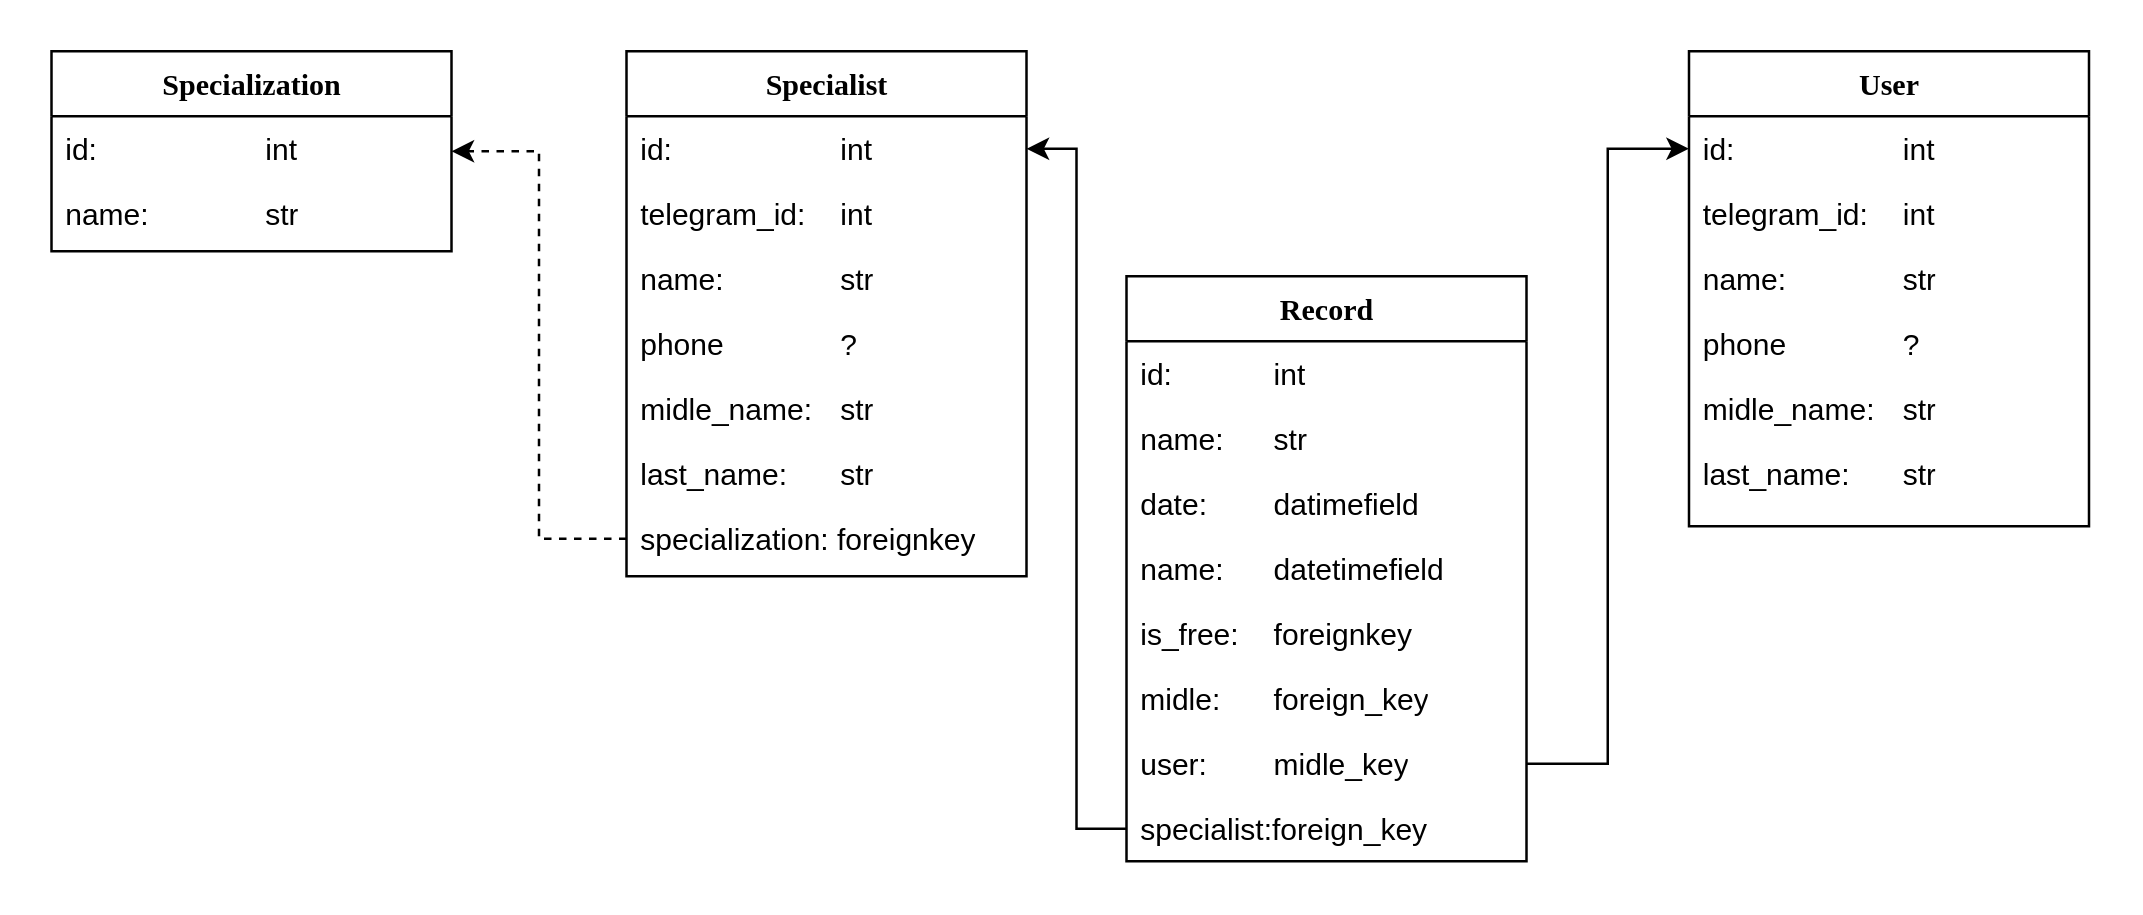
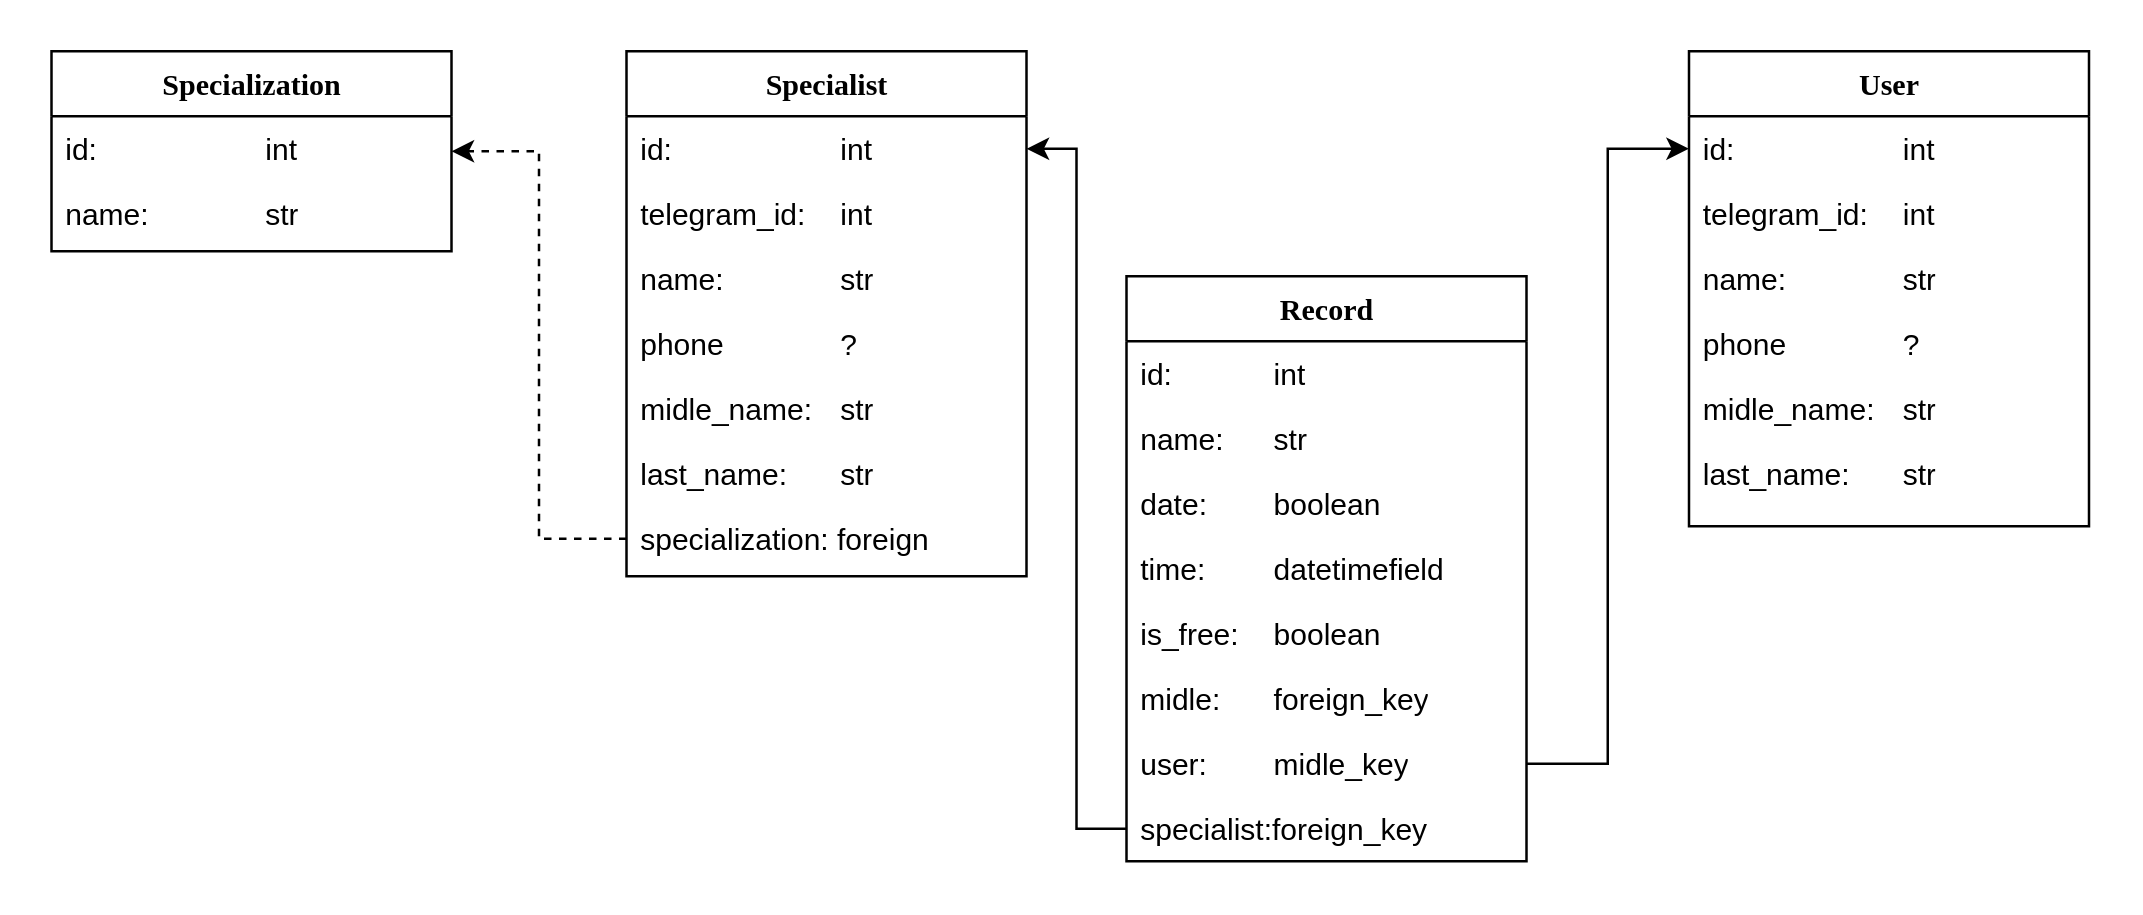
(1268, 507) -> (1243, 507)
(829, 560) -> (807, 542)
(1290, 572) -> (1286, 572)
(1289, 637) -> (1264, 637)
